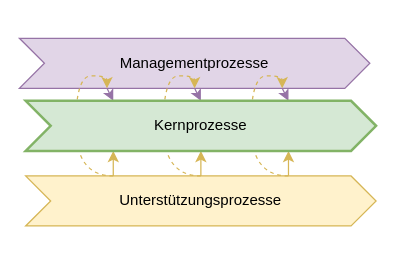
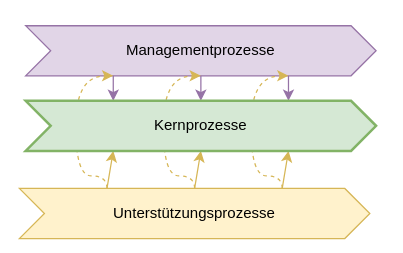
(194, 63) -> (201, 51)
(201, 201) -> (194, 213)
